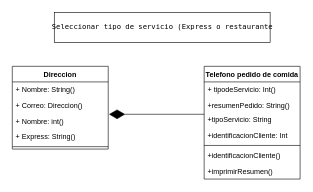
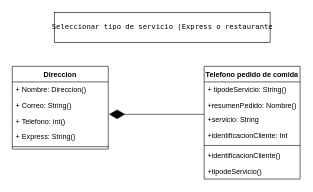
(48, 90) -> (53, 90)
(248, 90) -> (253, 90)
(53, 106) -> (48, 106)
(252, 106) -> (253, 106)
(244, 120) -> (237, 120)
(42, 121) -> (45, 121)
(241, 172) -> (239, 172)
